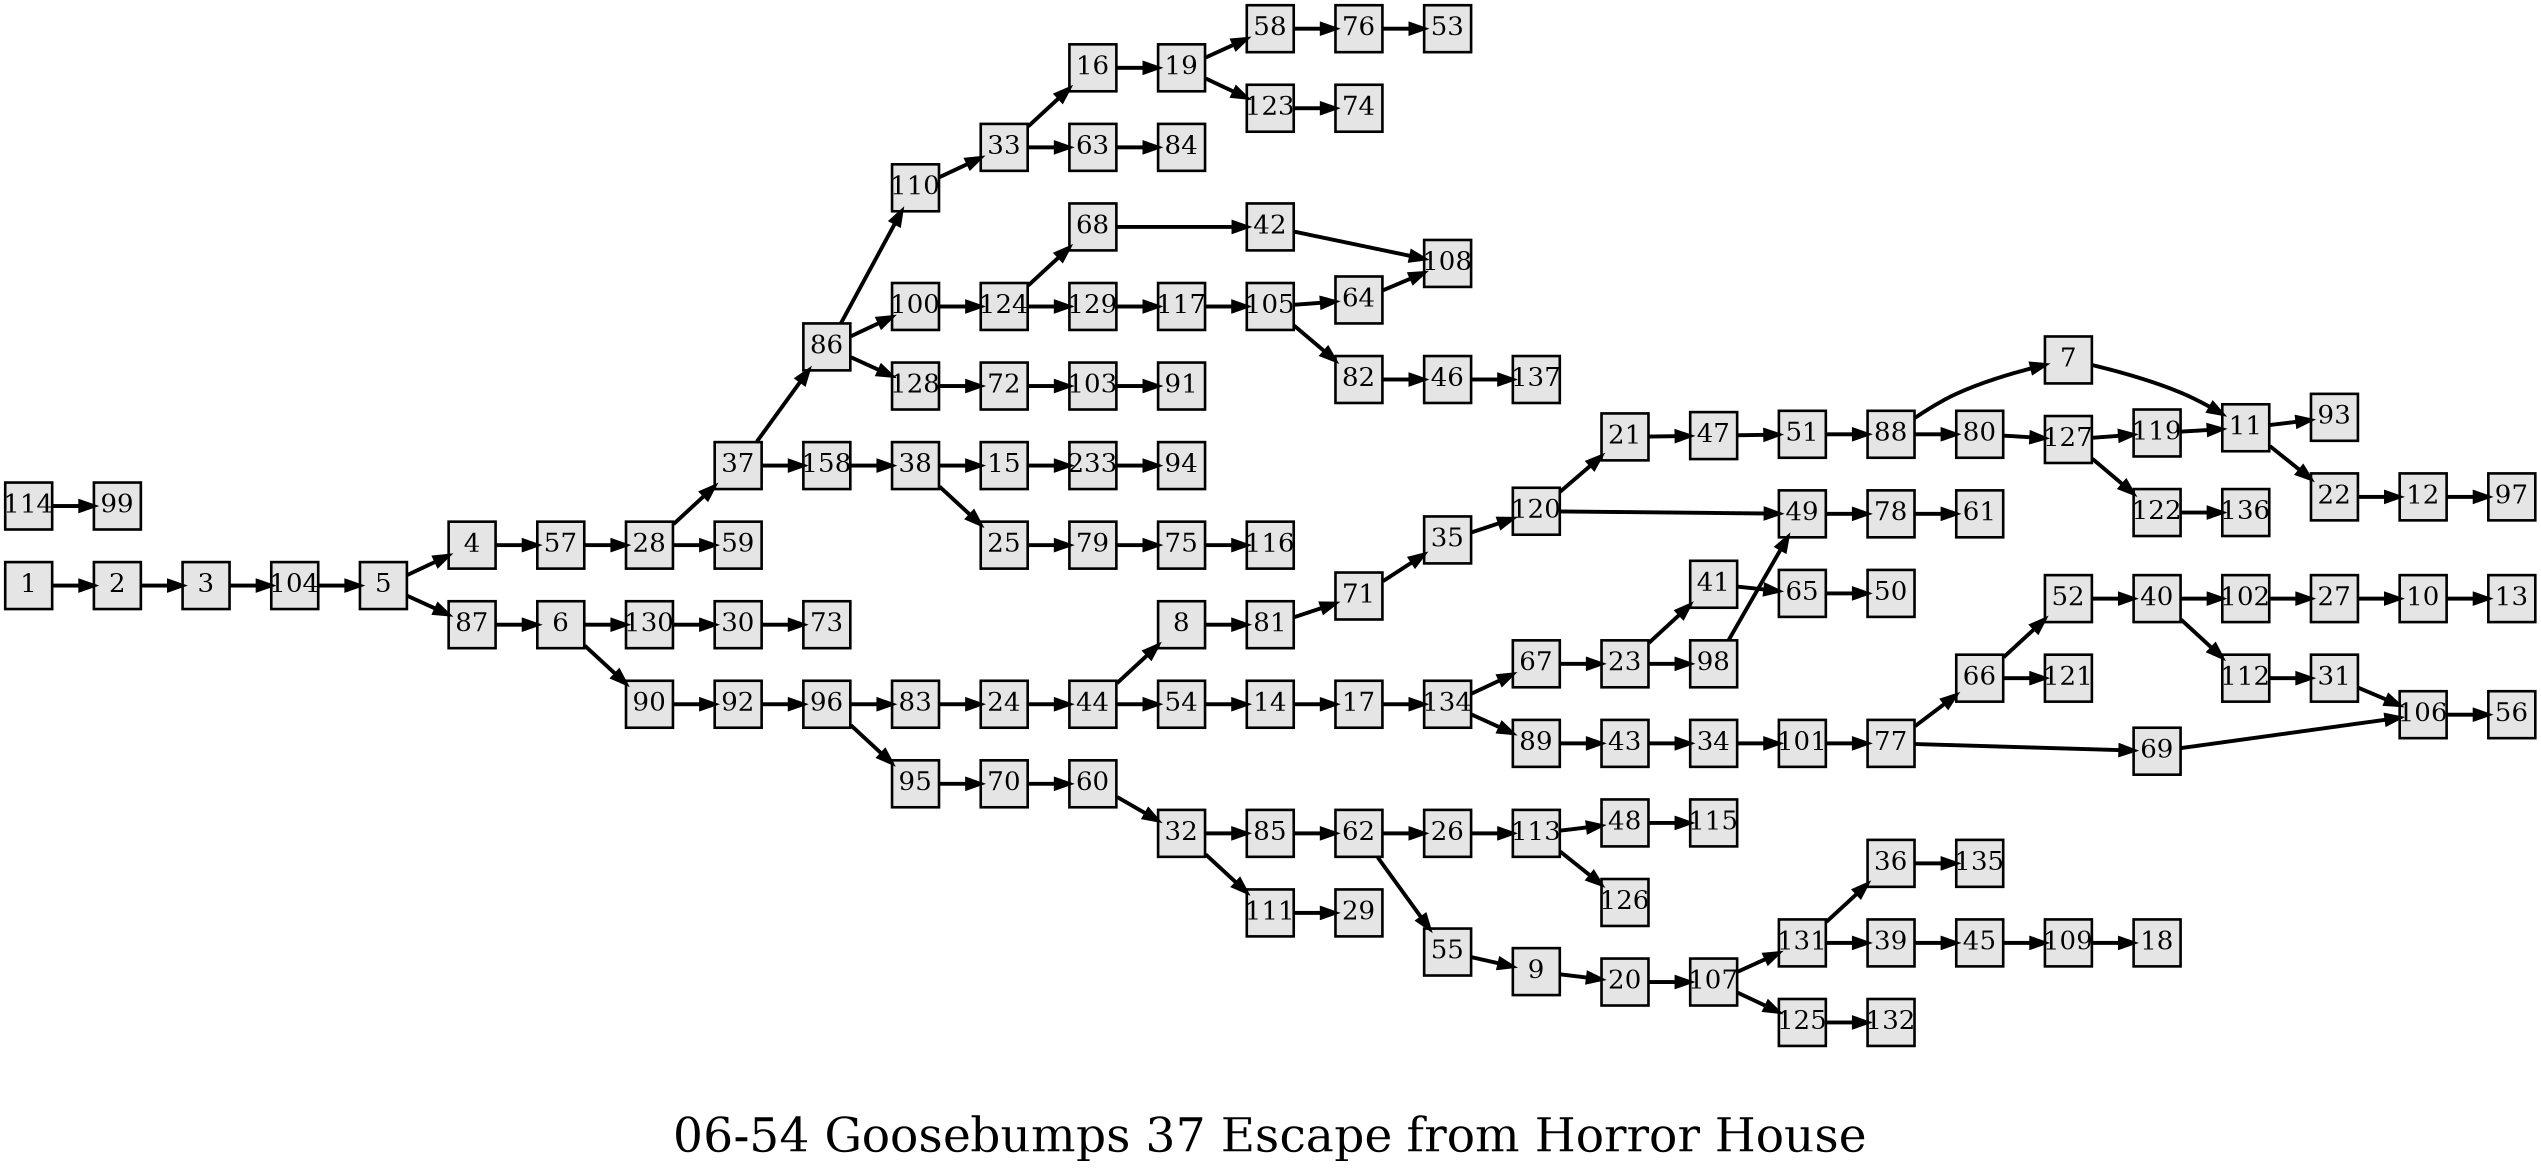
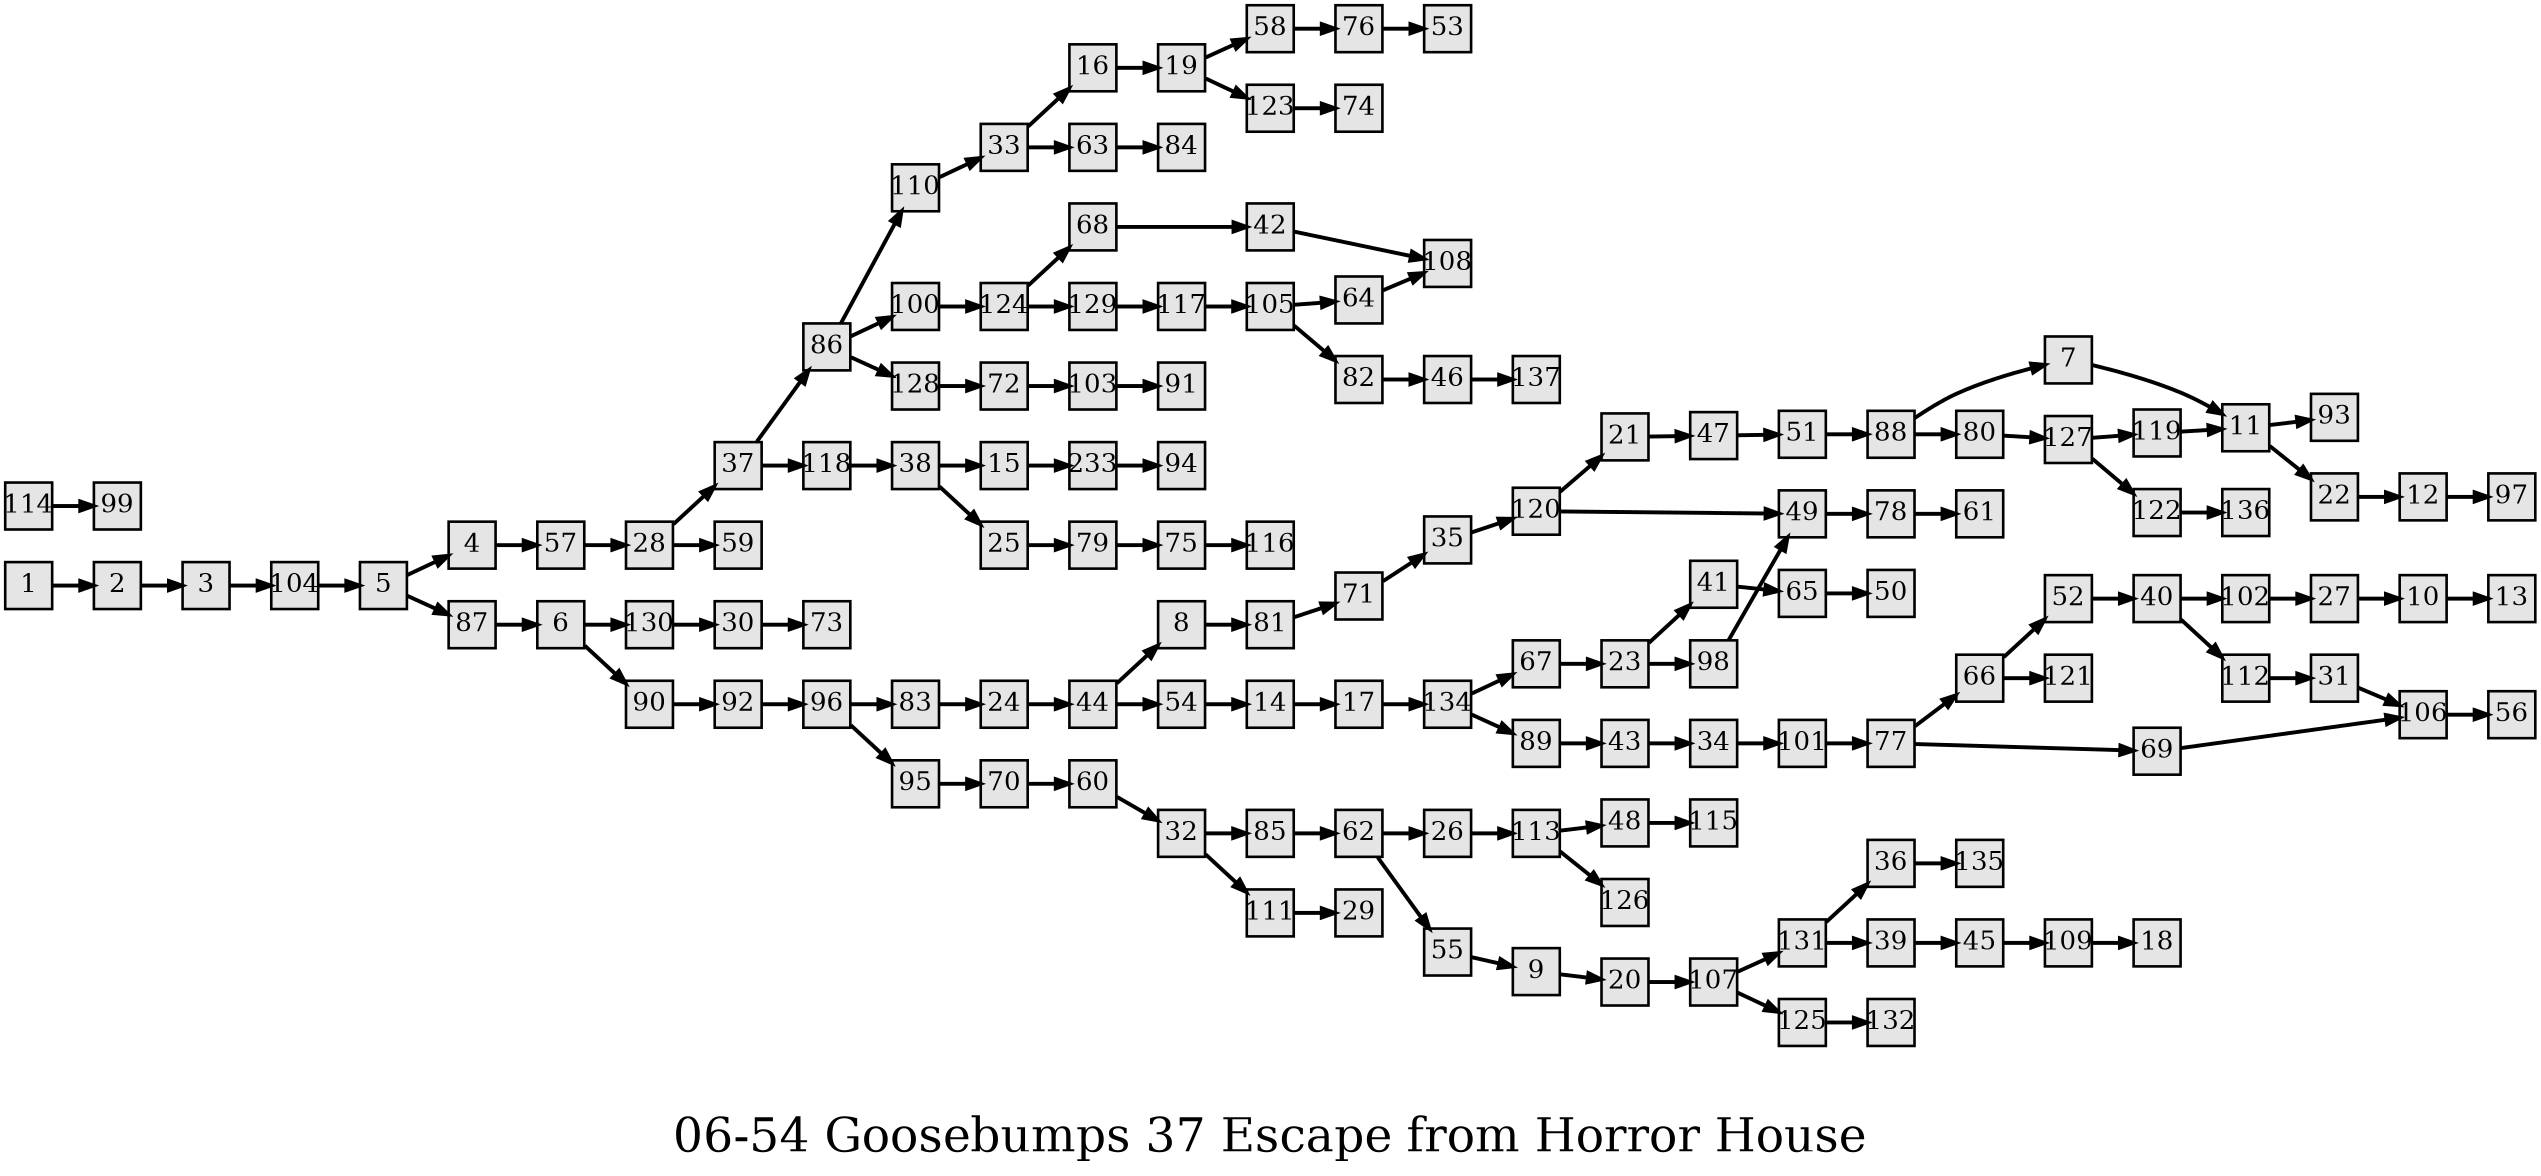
(827, 466) -> (827, 466)
